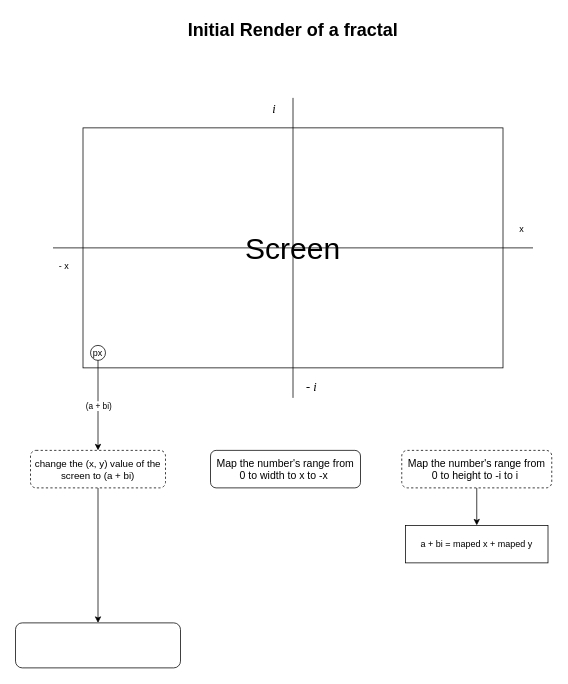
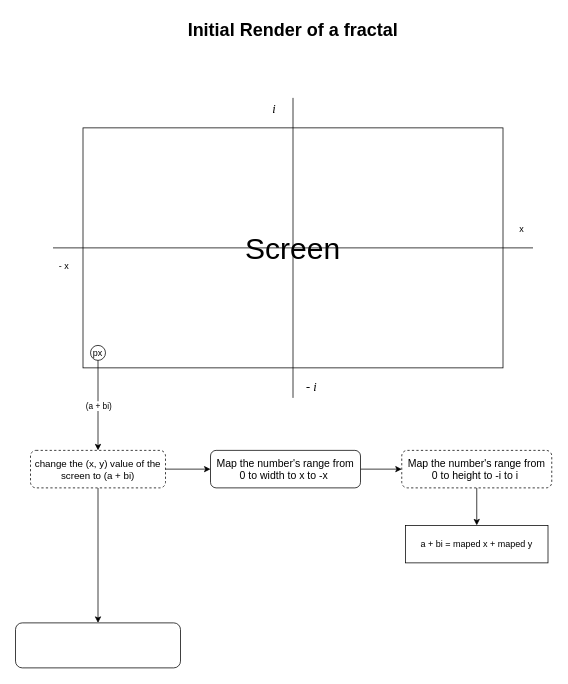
none -> (204, 469)
none -> (395, 469)
